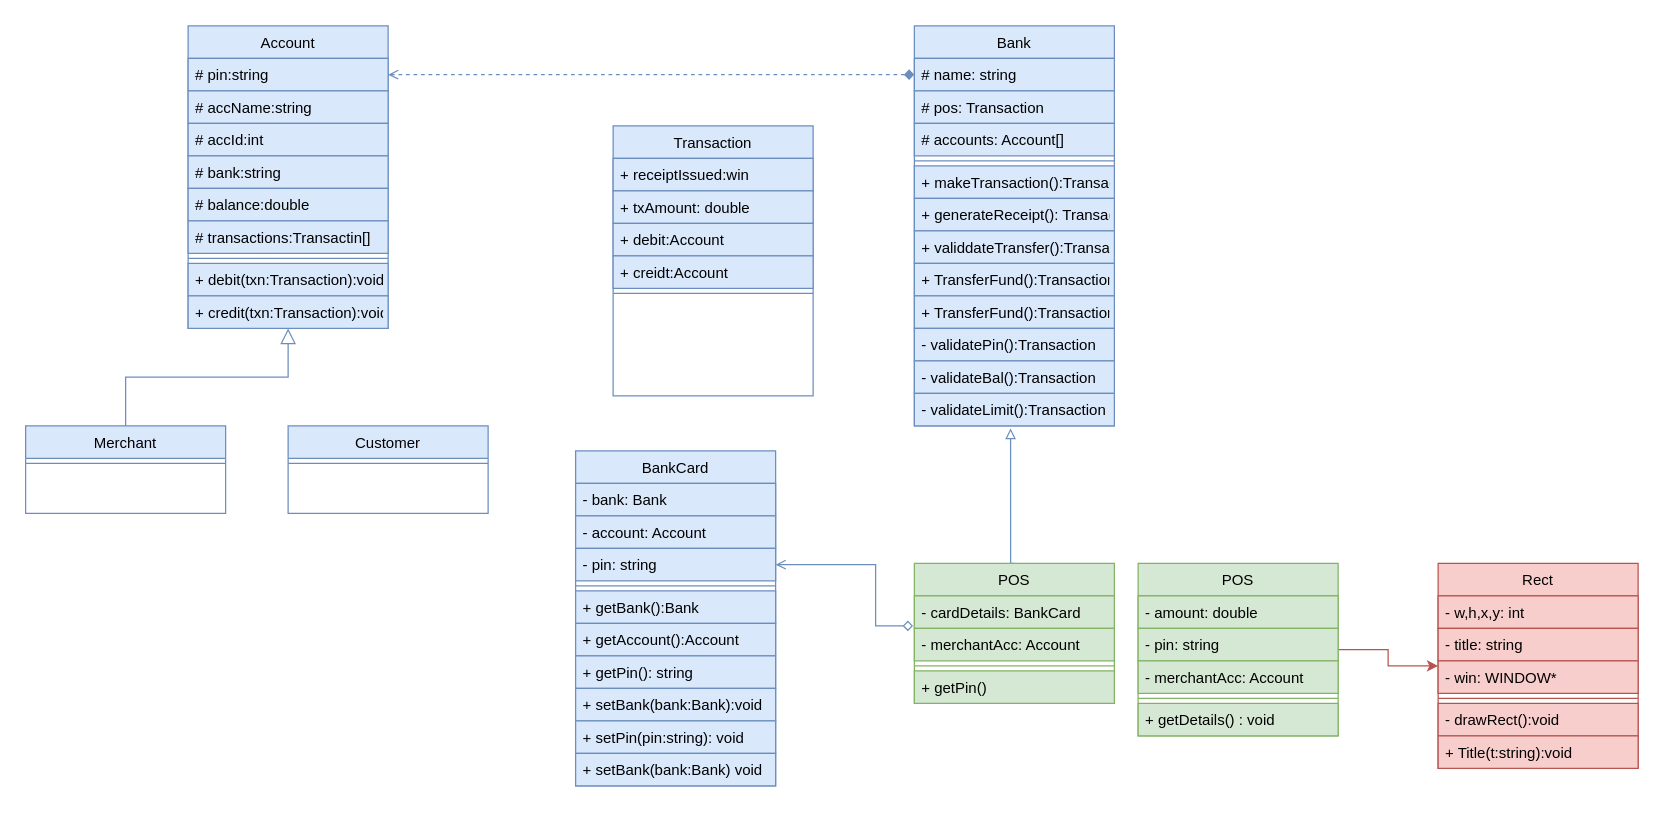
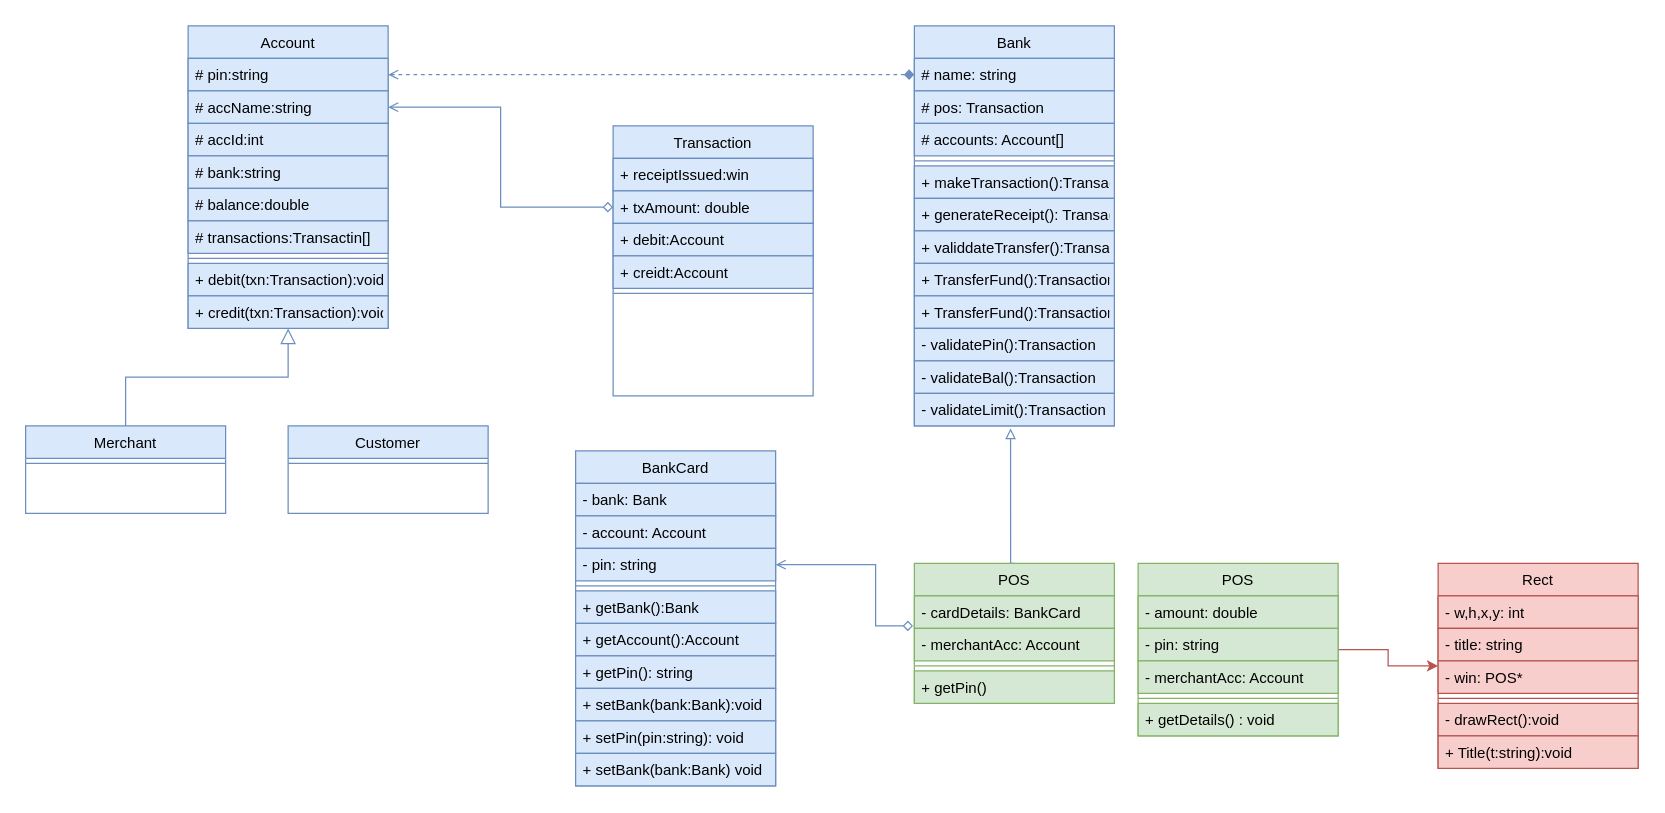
none -> (501, 154)
(1496, 678) -> (1483, 678)
